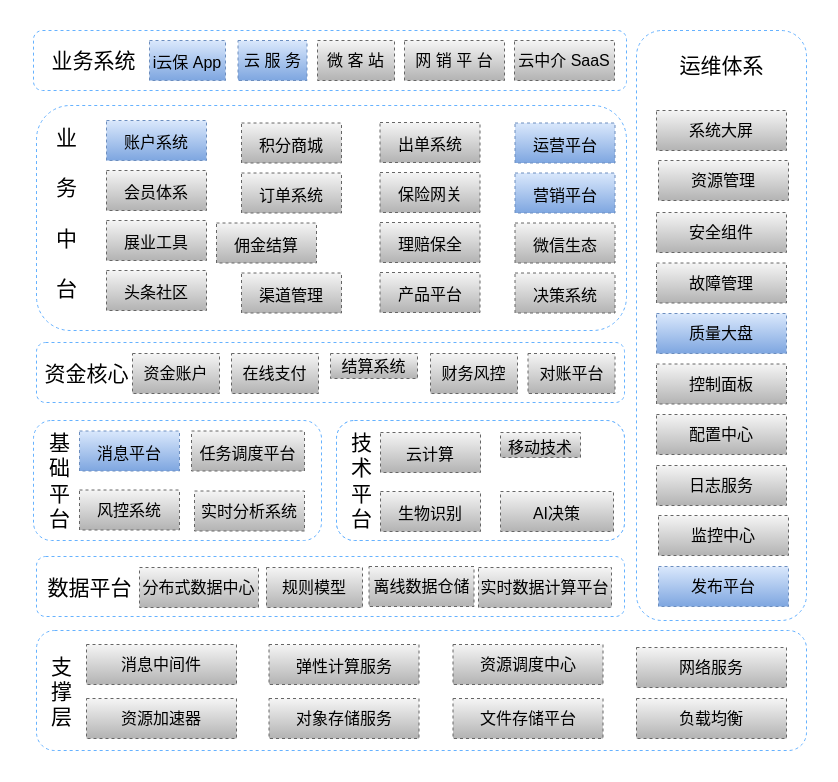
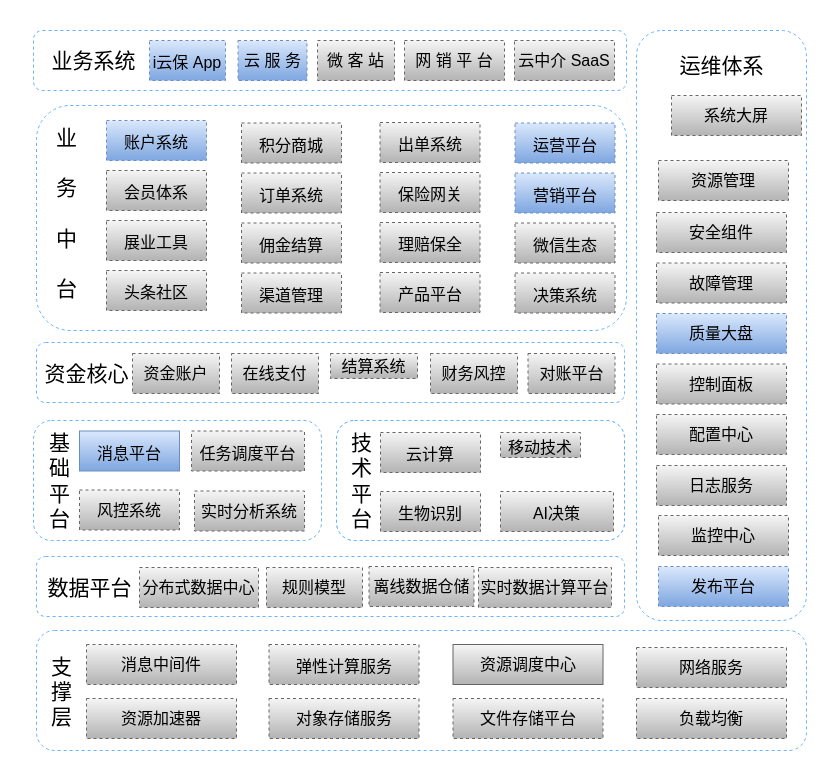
(722, 131) -> (737, 116)
(267, 243) -> (292, 243)
(130, 451) -> (130, 451)
(528, 665) -> (528, 665)
